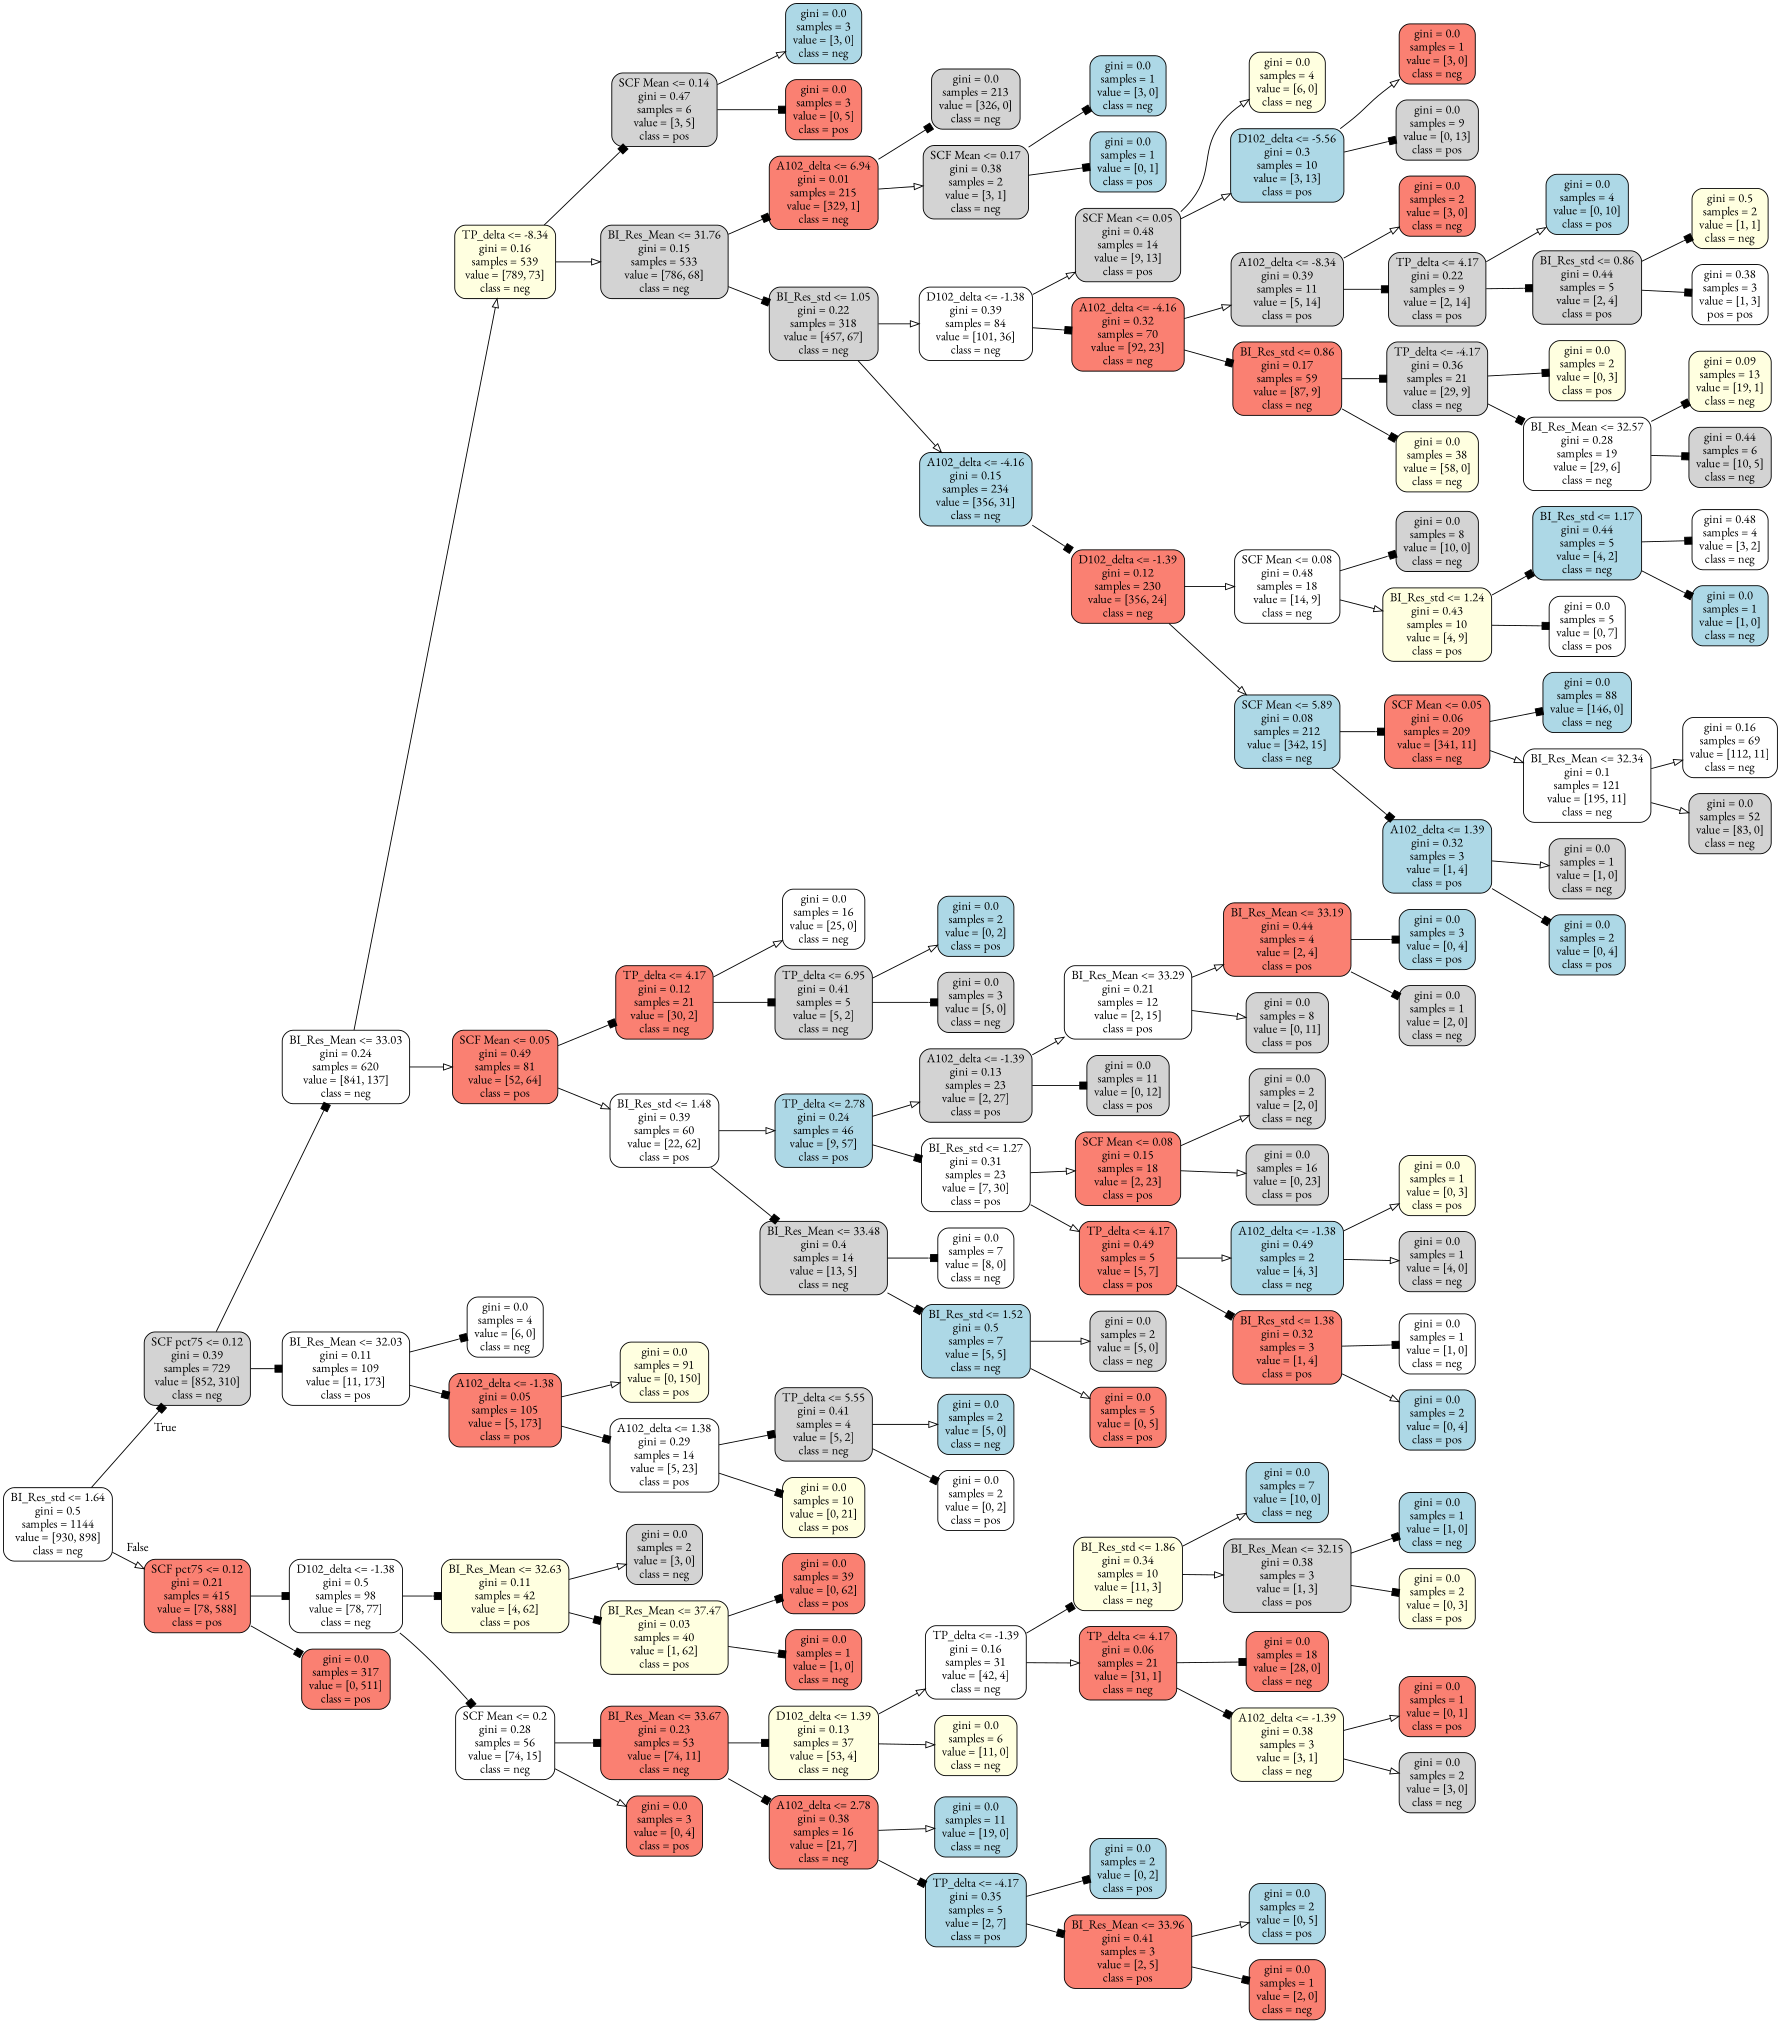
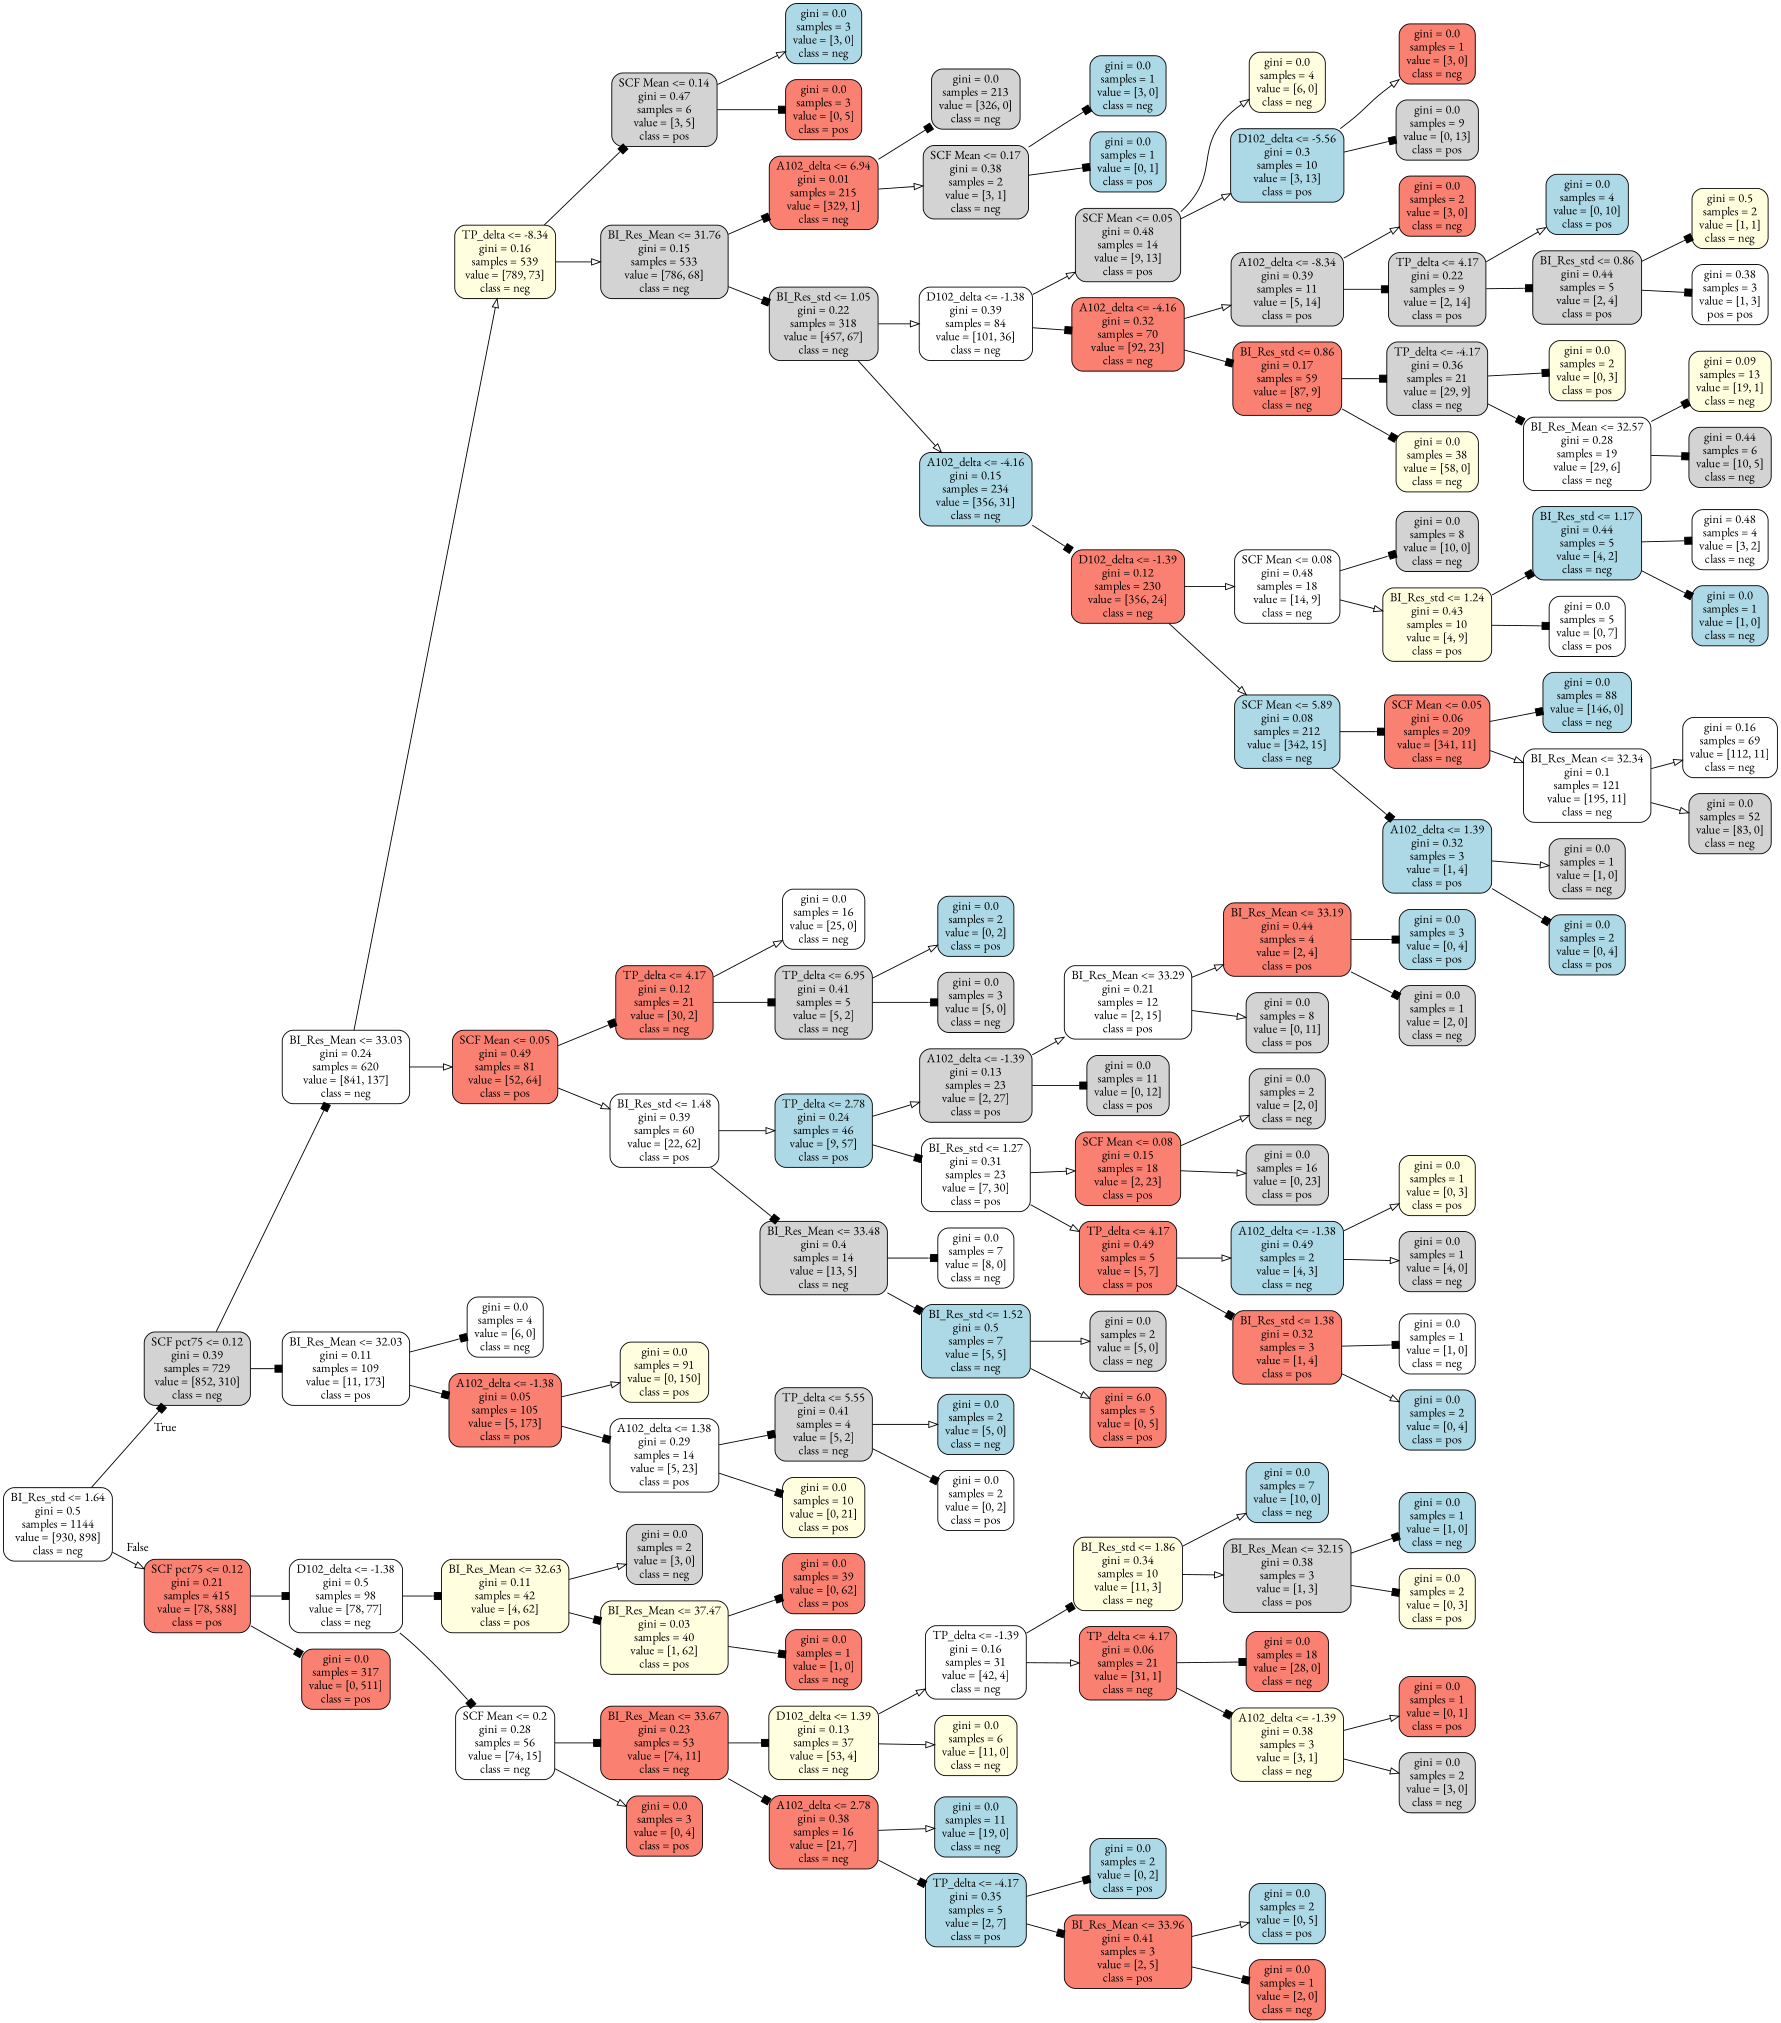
(1128, 1417) -> (1128, 1417)
